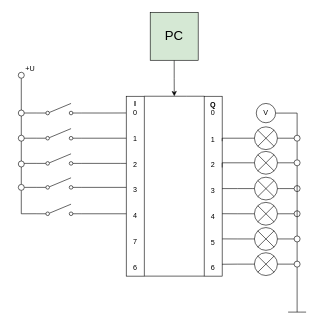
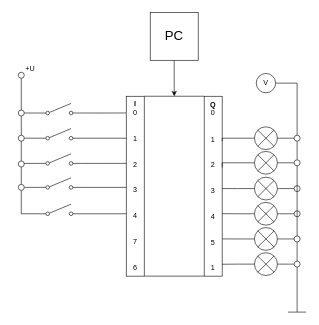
(174, 36) -> (174, 36)
(266, 113) -> (266, 83)
(213, 135) -> (213, 135)
